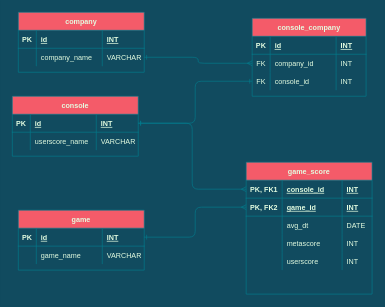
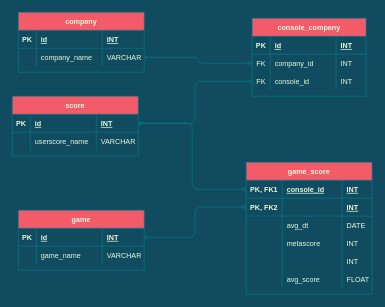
(75, 106) -> (75, 106)
(312, 207) -> none
(312, 261) -> none
none -> (312, 279)
none -> (357, 279)
